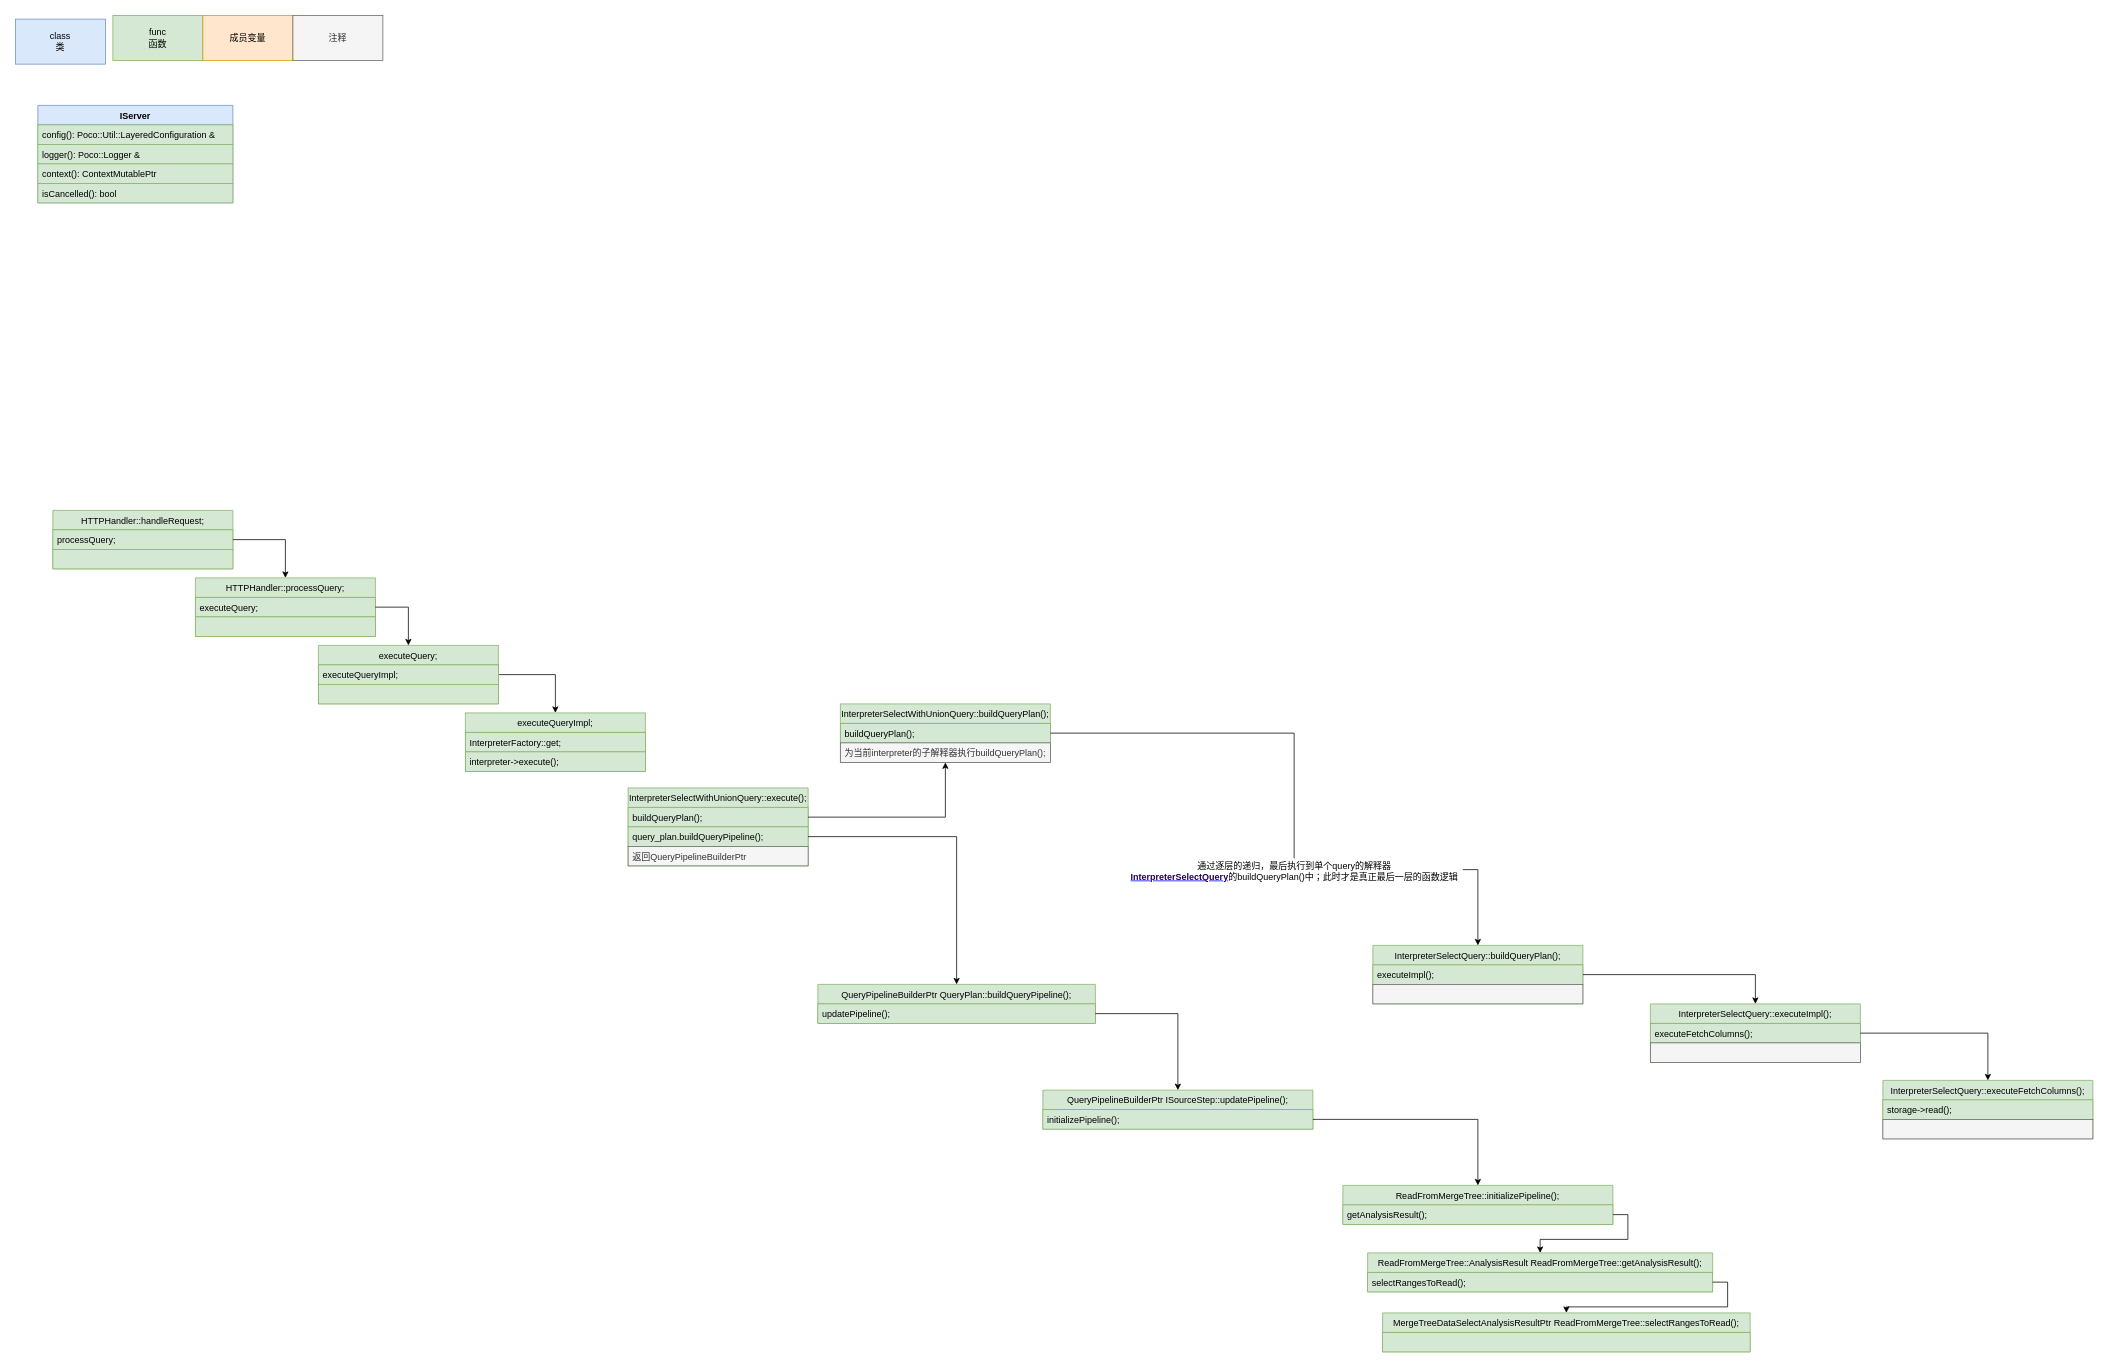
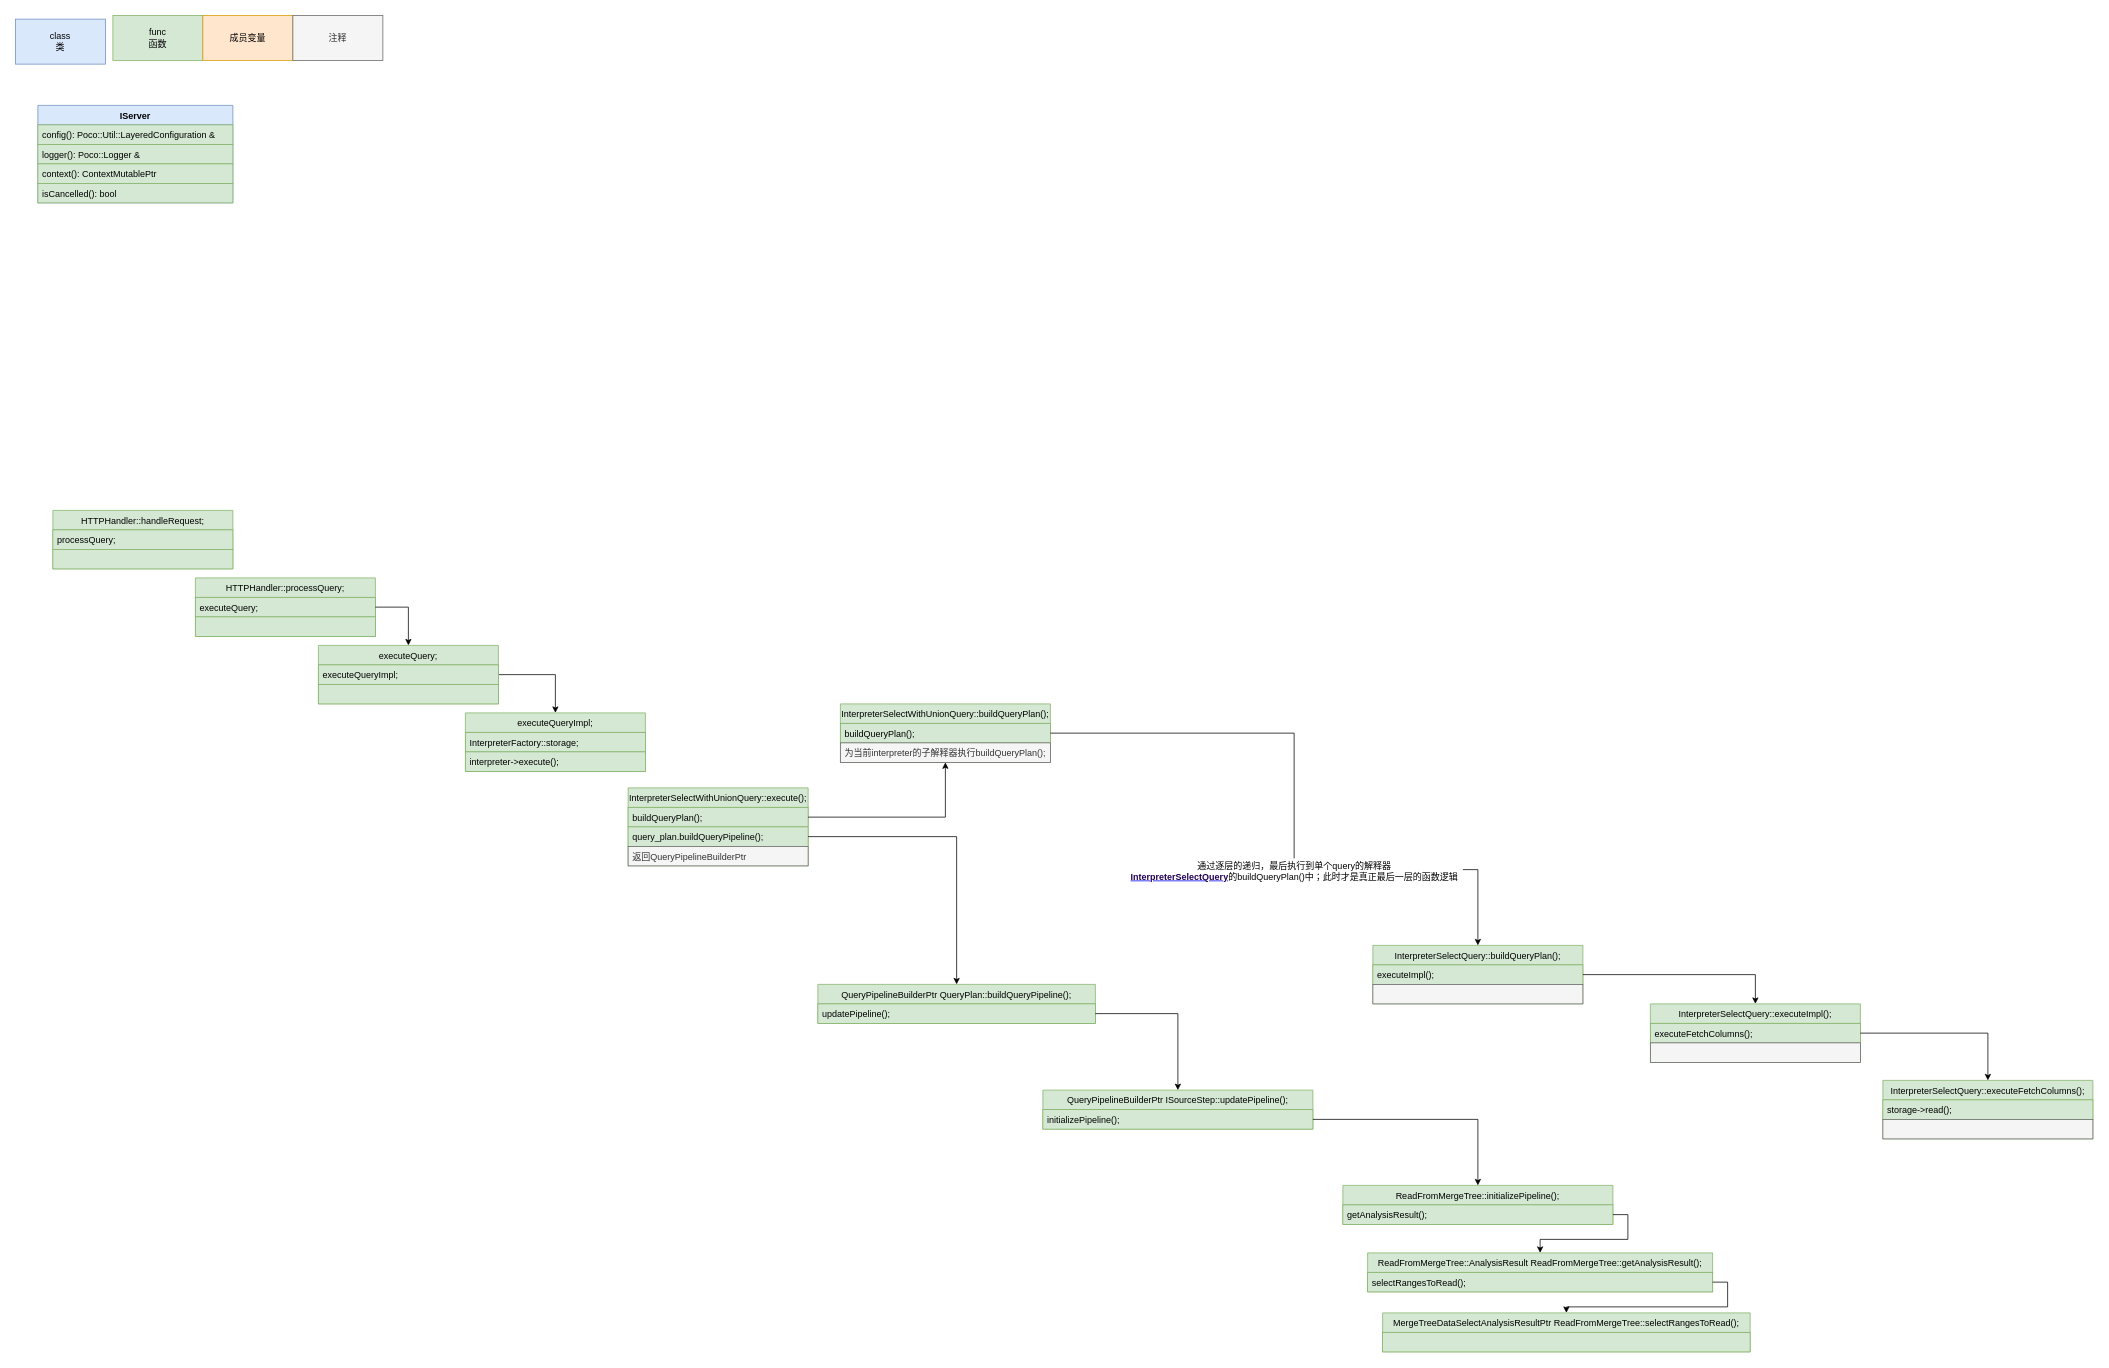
(276, 540) -> none
(526, 743) -> (537, 743)
